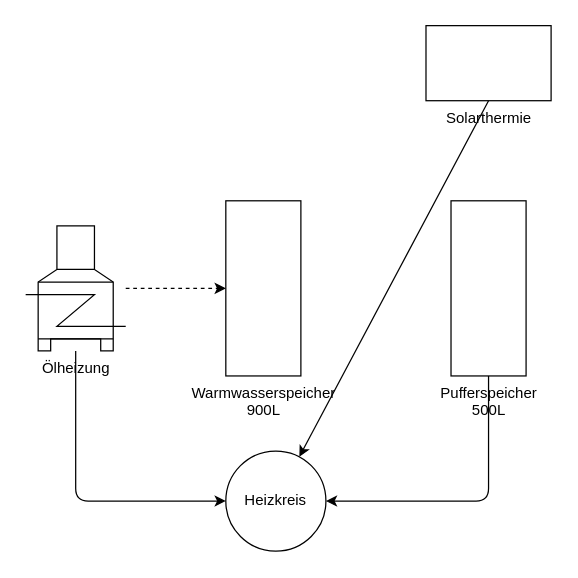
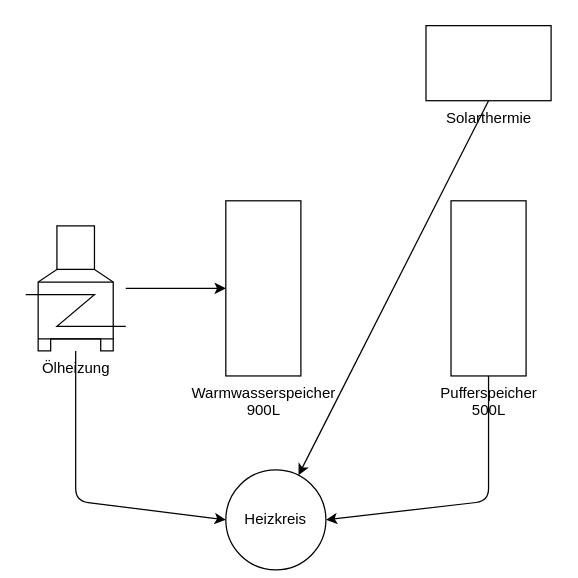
(172, 288) -> (172, 288)
(276, 501) -> (276, 519)
